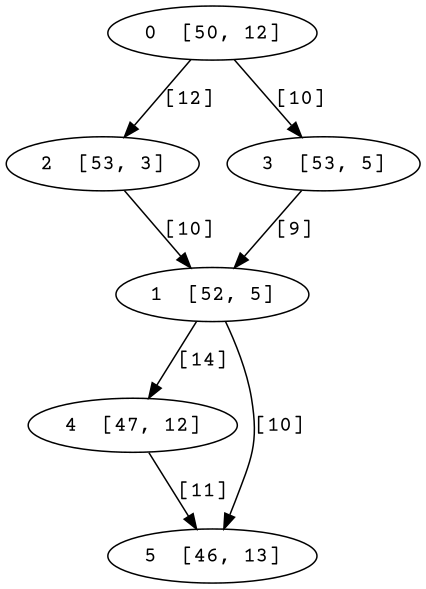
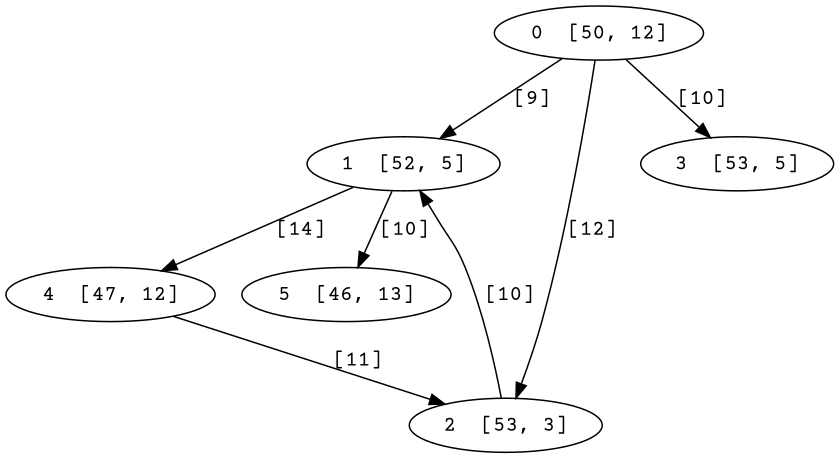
(273, 223) -> (508, 94)
(169, 484) -> (302, 358)
